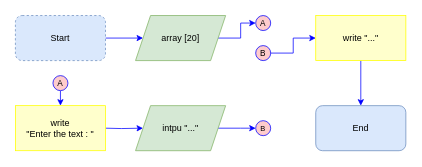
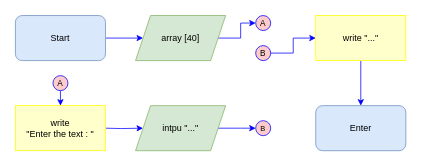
(60, 38) -> (60, 38)
(180, 38) -> (180, 38)
(360, 128) -> (360, 128)
